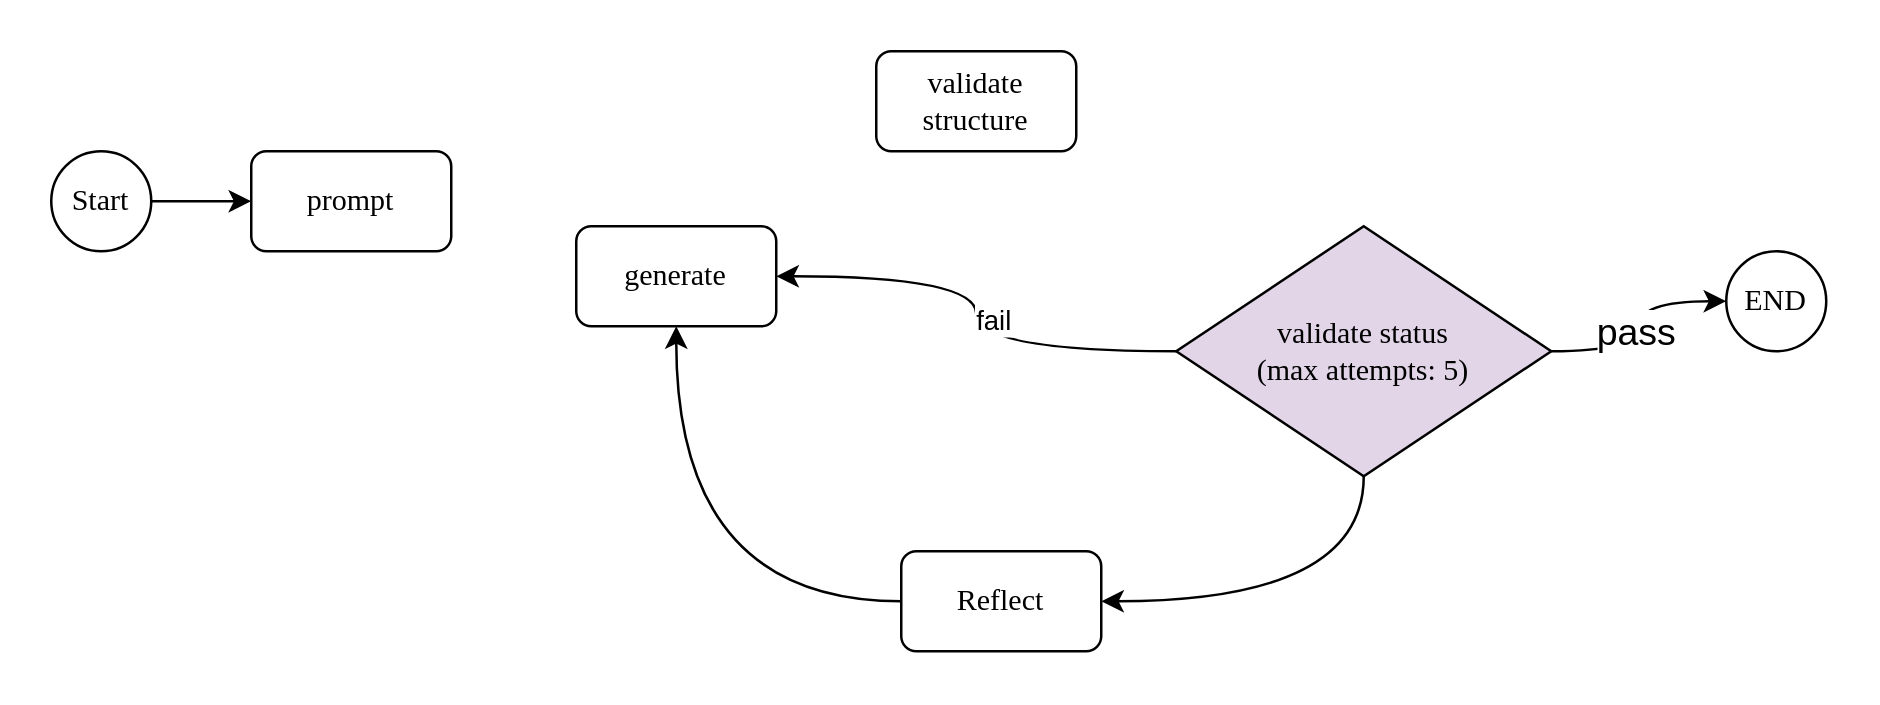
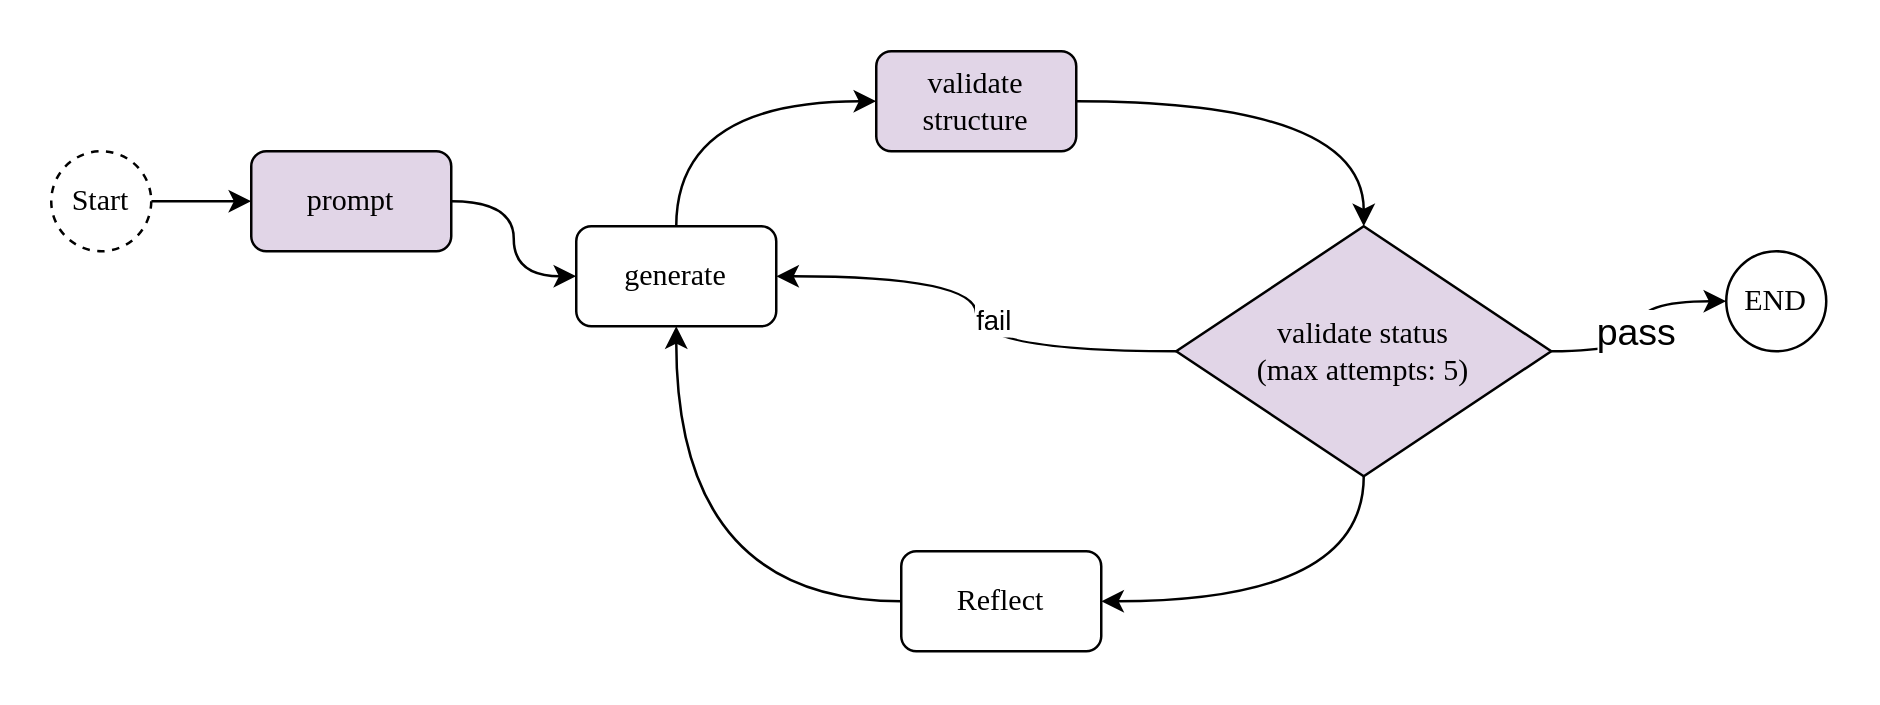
(976, 101) -> (976, 101)
none -> (1242, 115)
none -> (738, 124)
(101, 201) -> (101, 201)
(351, 201) -> (351, 201)
none -> (513, 232)
